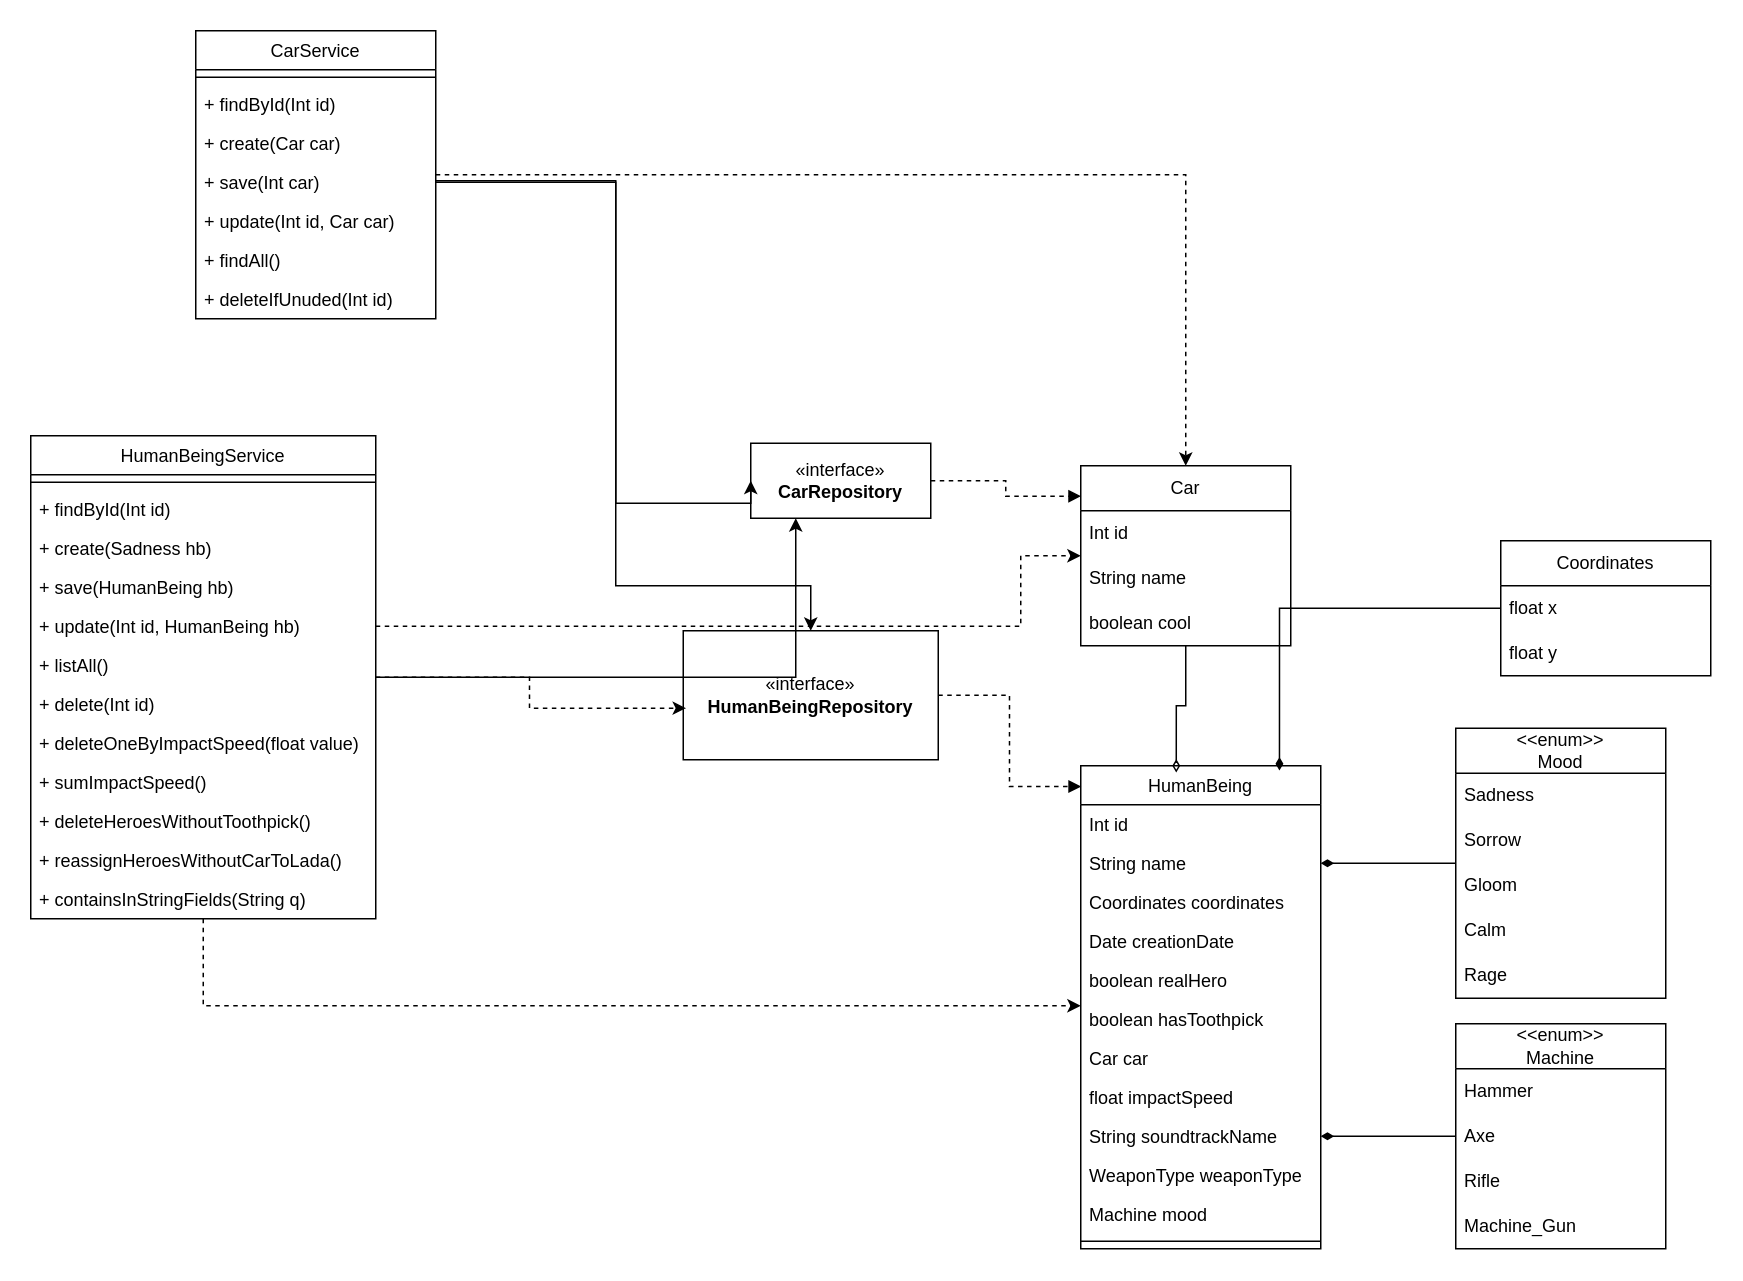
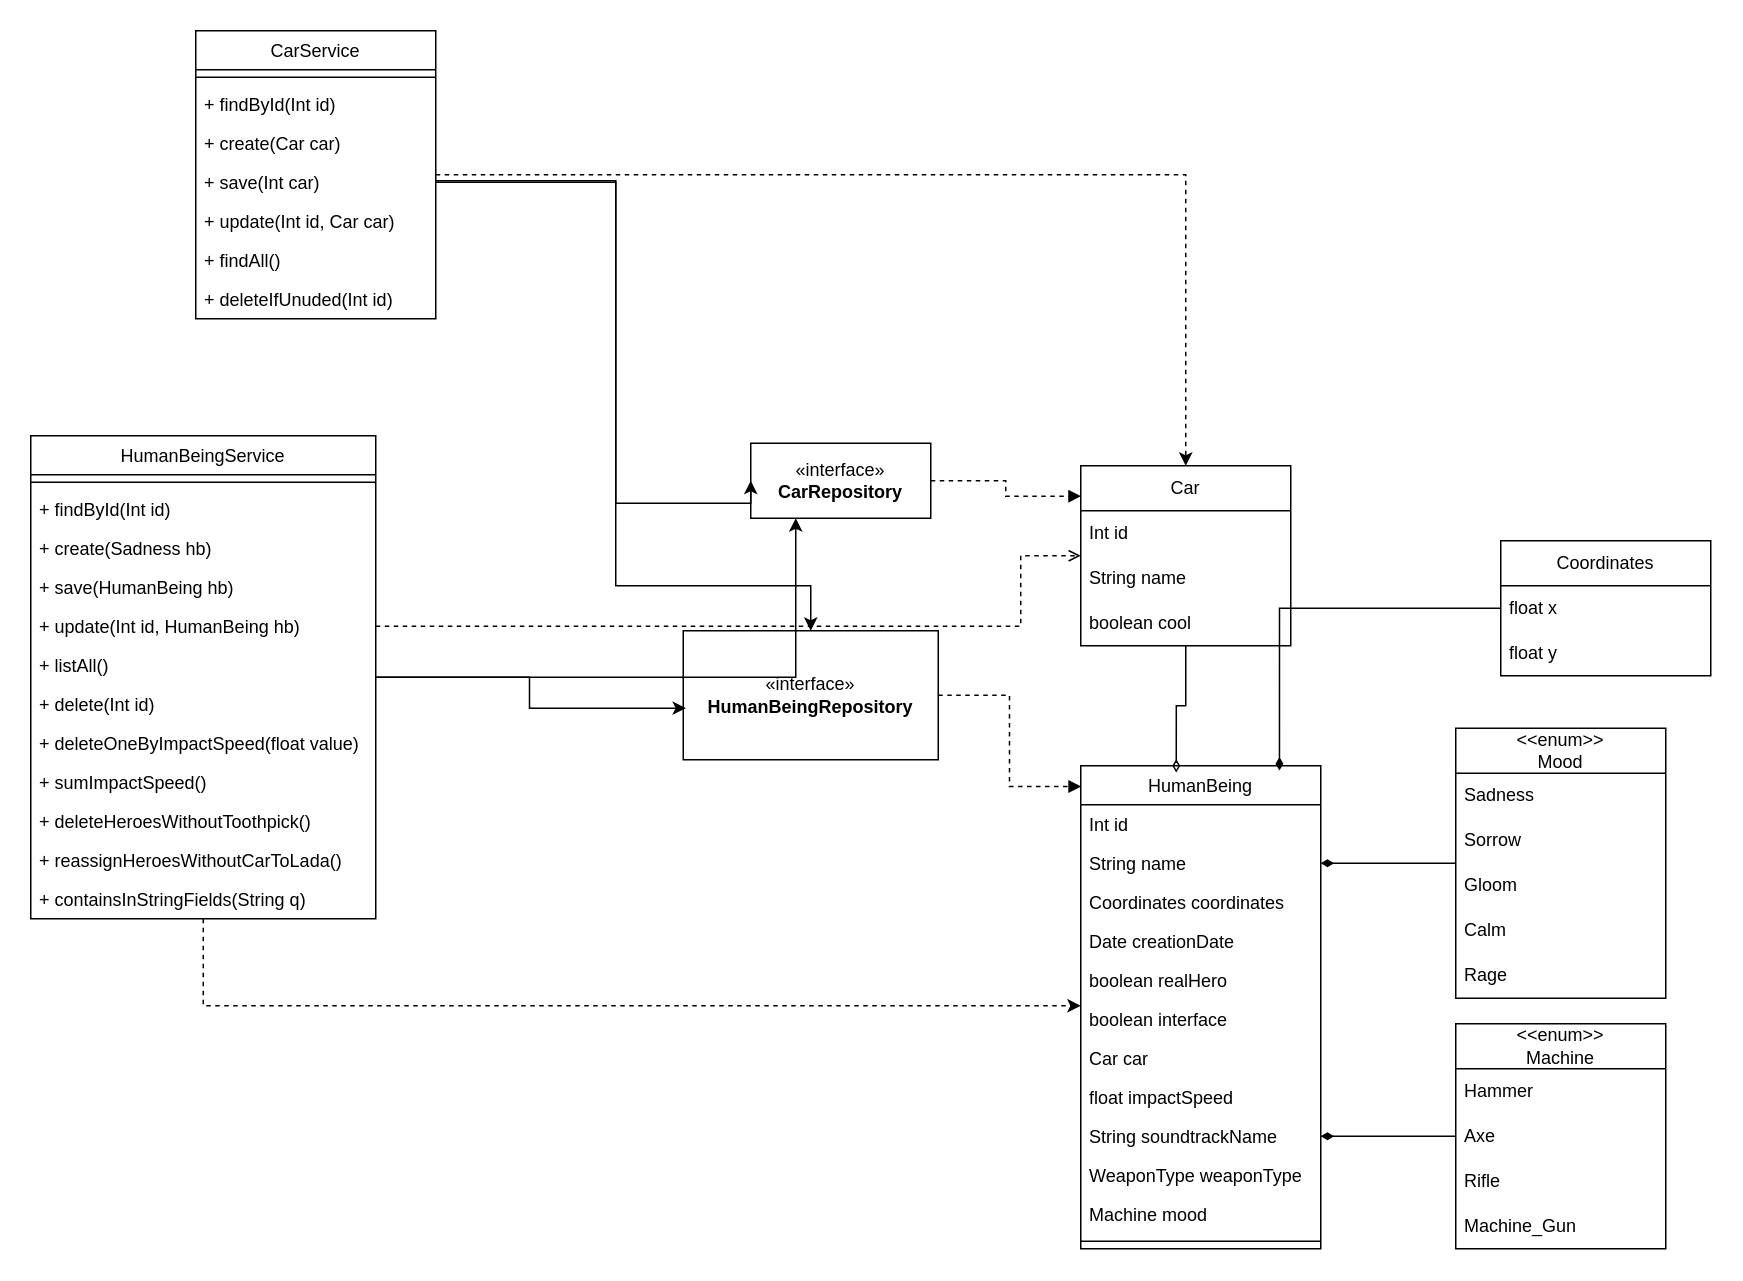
(1069, 556) -> (1072, 556)
(590, 708) -> (590, 708)
(1183, 1020) -> (1168, 1020)
